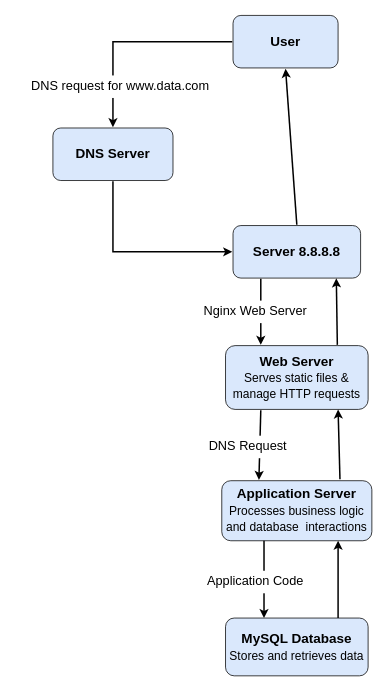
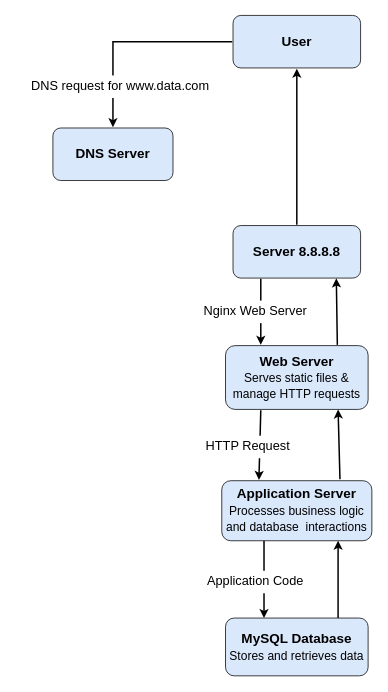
(285, 42) -> (297, 42)
(134, 252) -> none
(248, 447) -> (248, 447)
